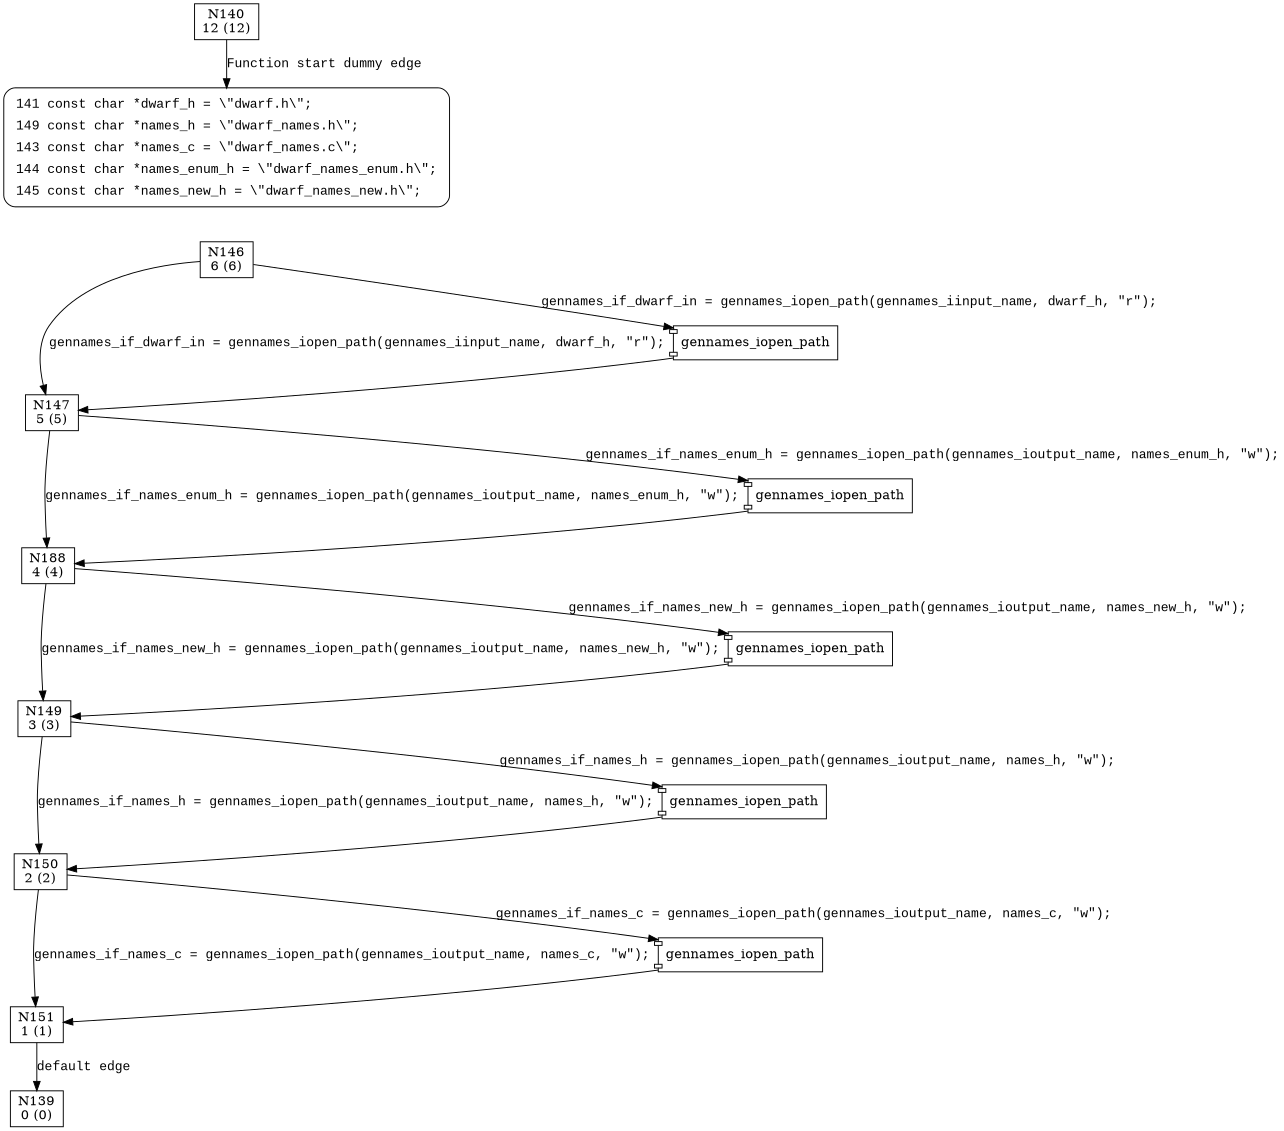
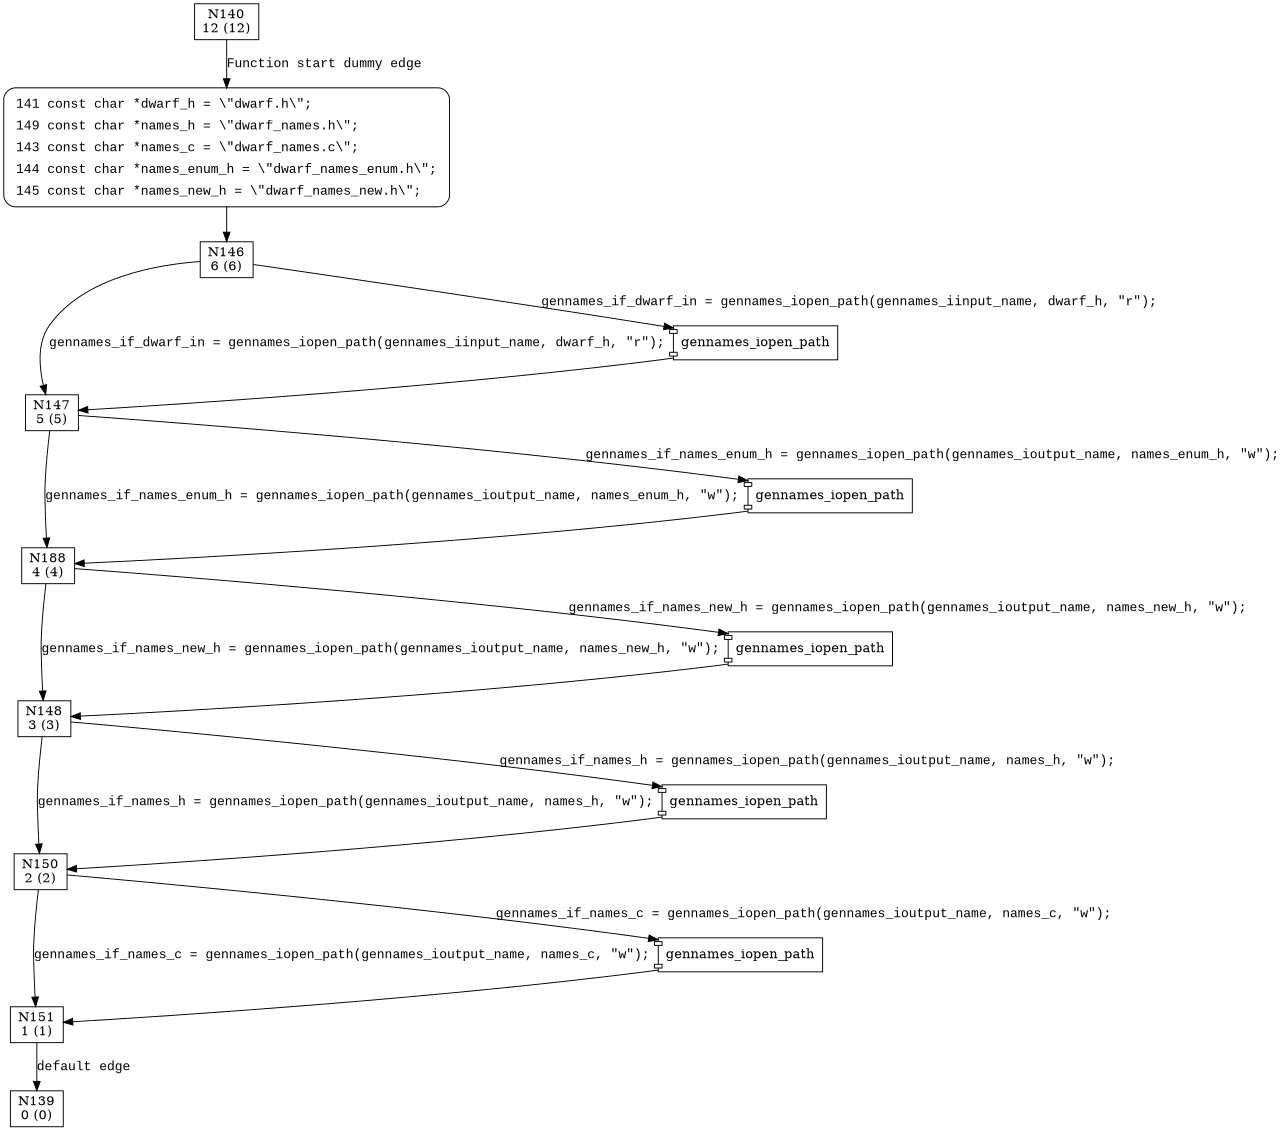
none -> (227, 219)
(44, 719) -> (44, 719)
